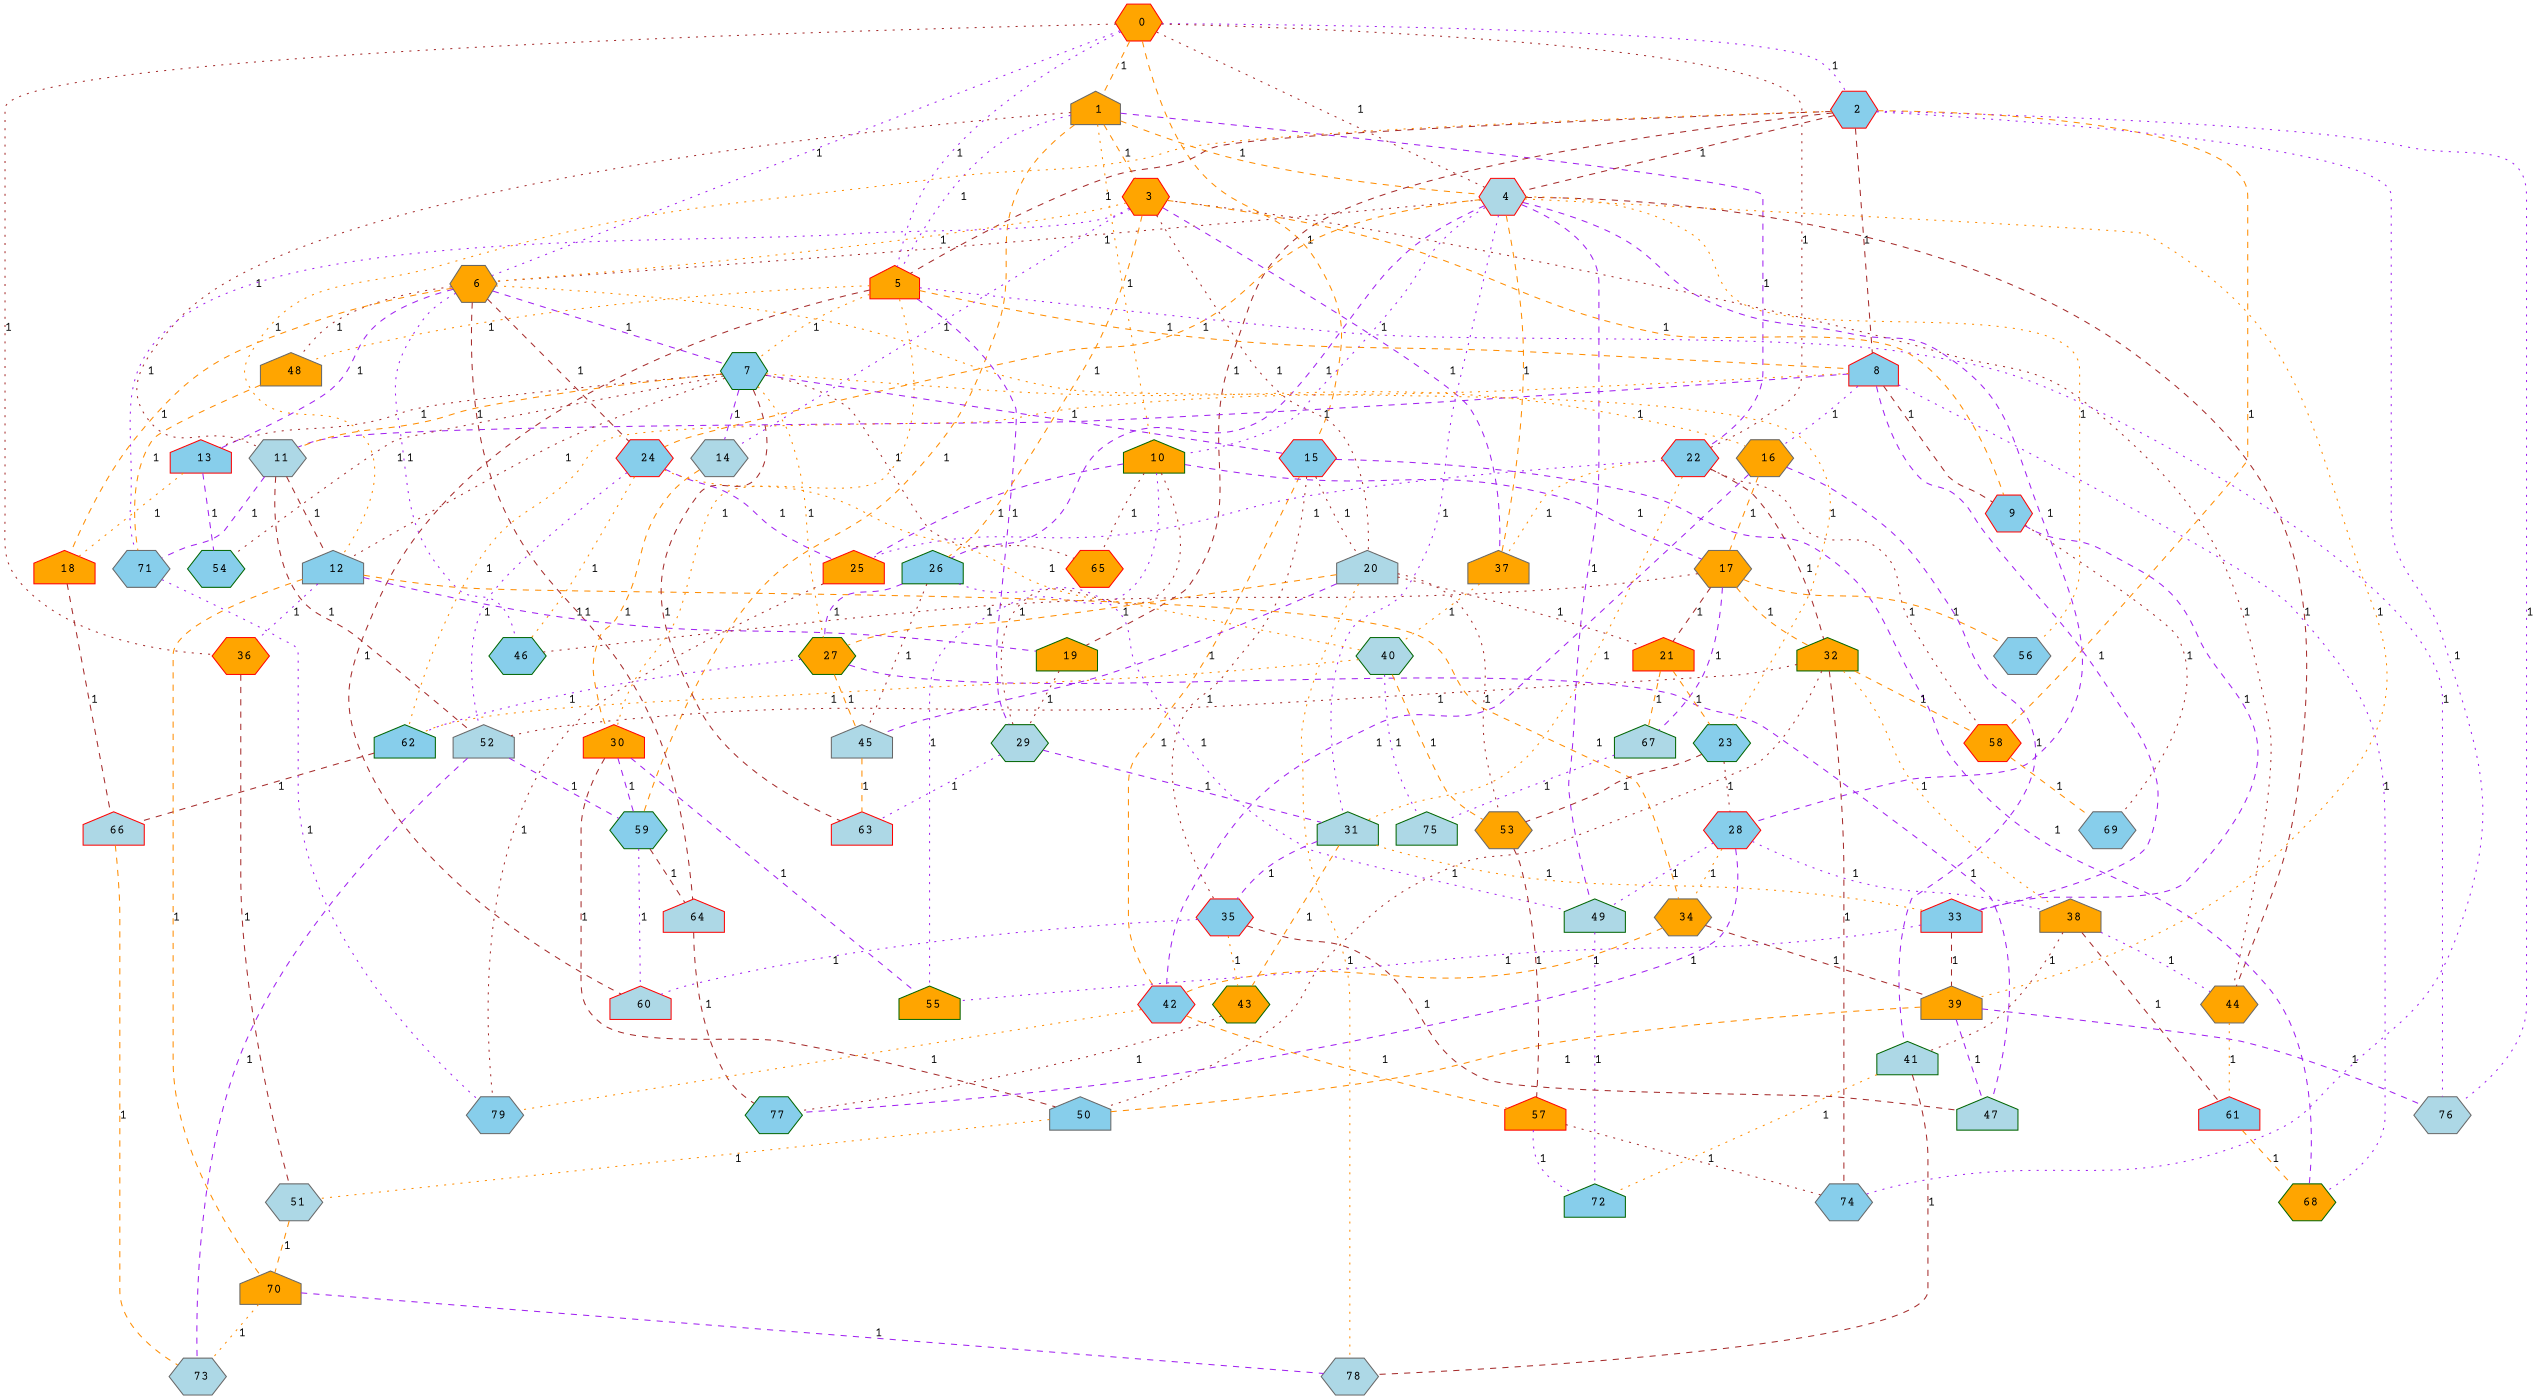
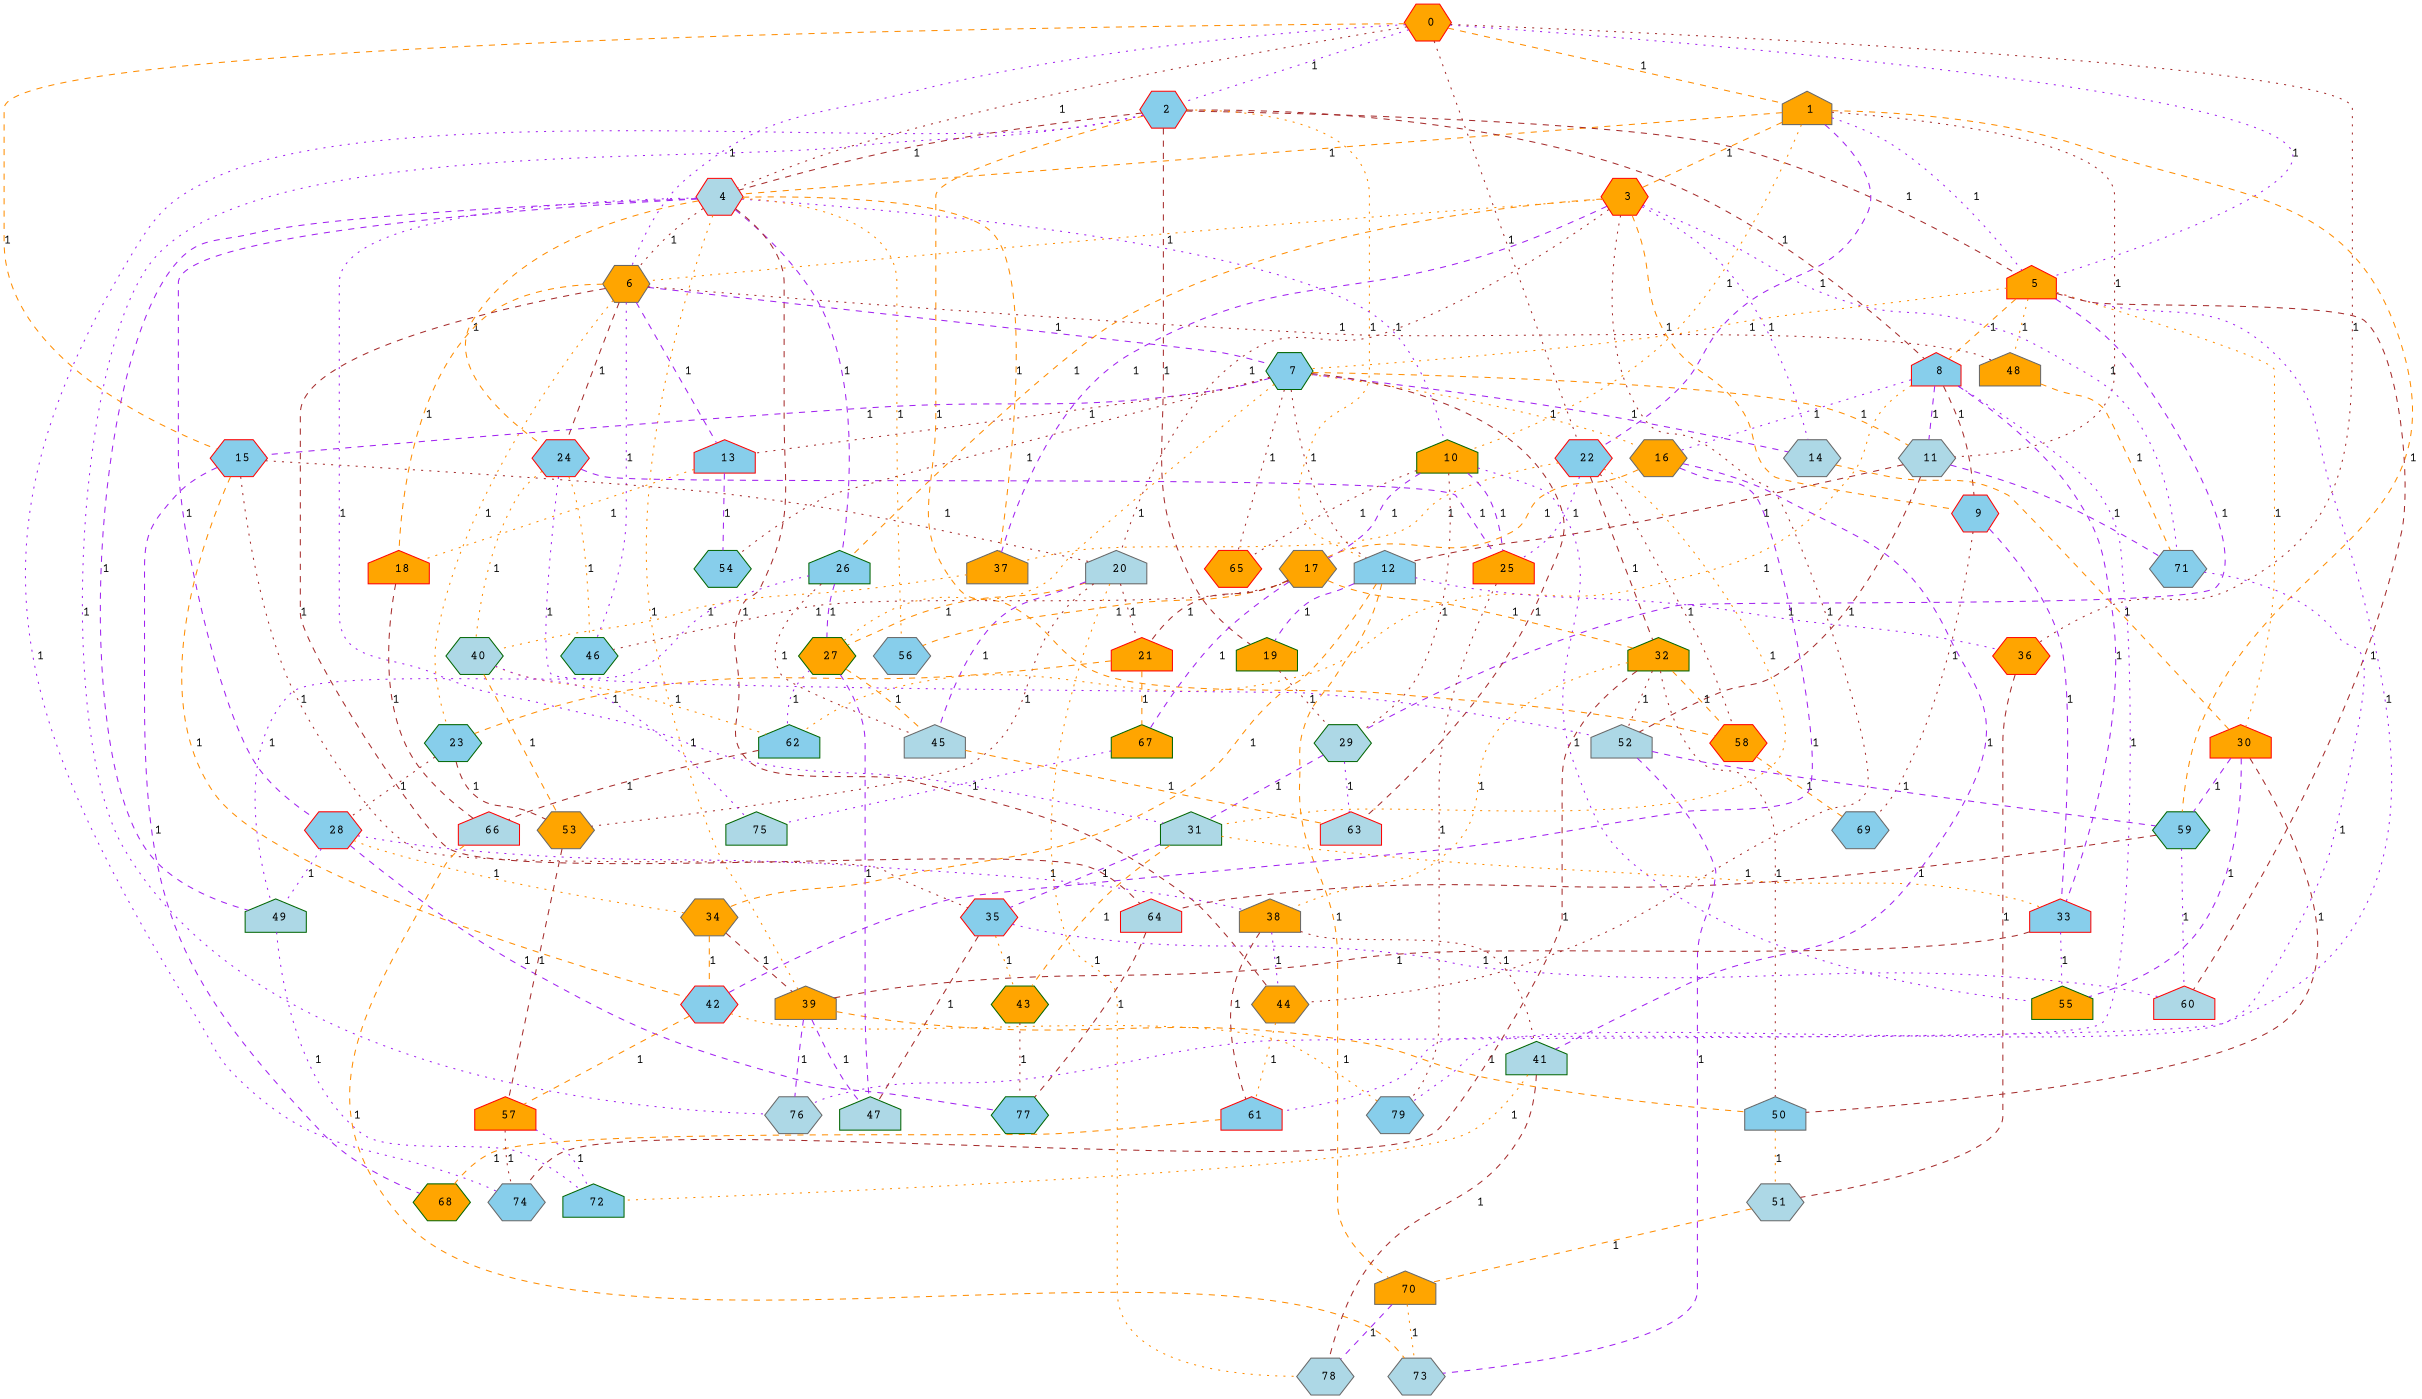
(2349, 678) -> (2108, 1009)
(1645, 743) -> (1142, 743)
